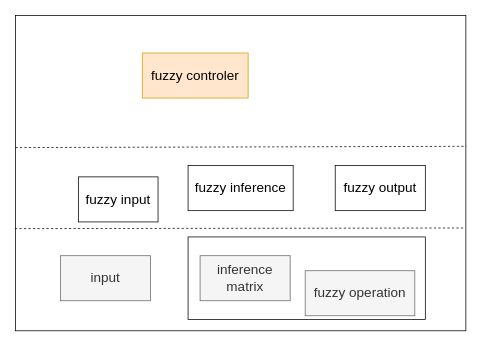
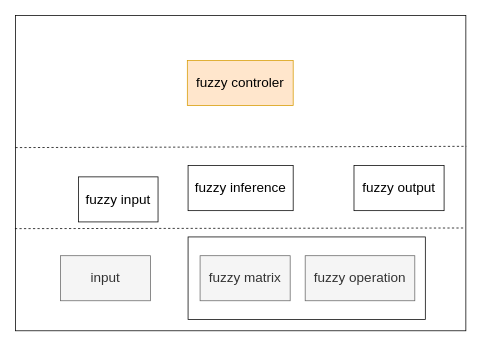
(195, 75) -> (240, 83)
(380, 188) -> (399, 188)
(245, 278) -> (245, 278)
(360, 293) -> (360, 278)
